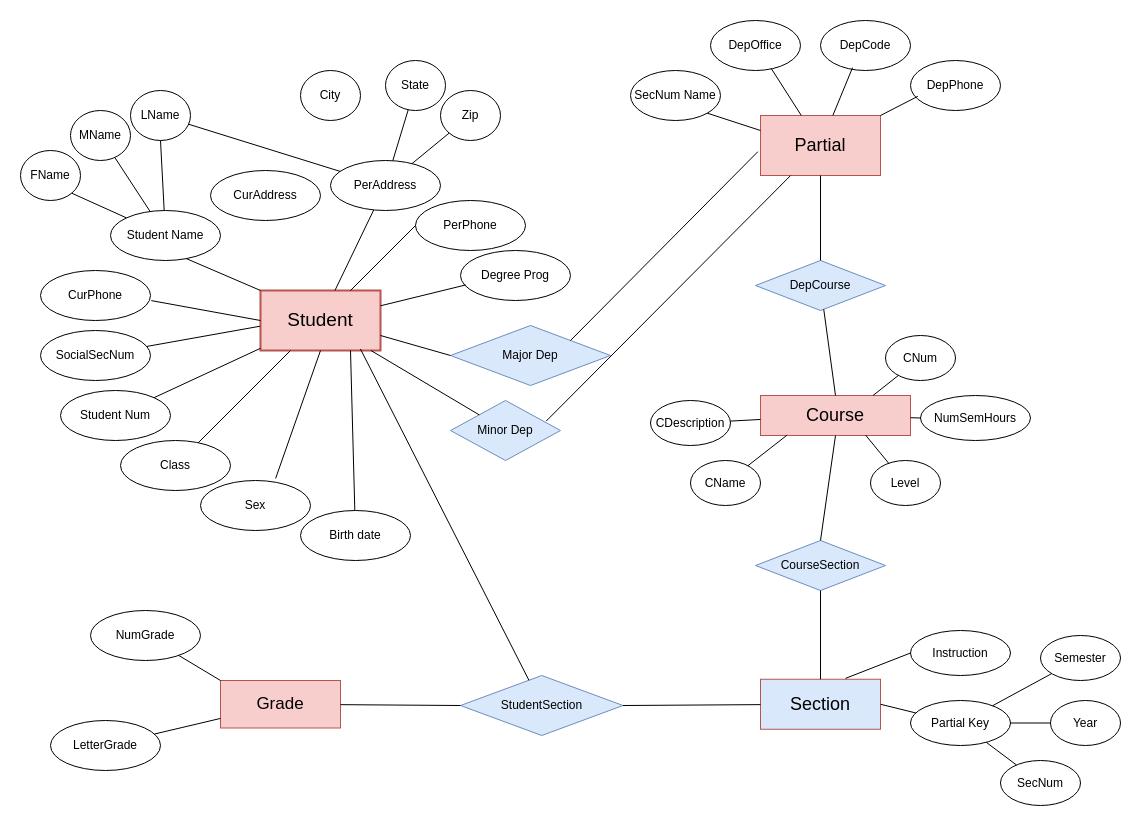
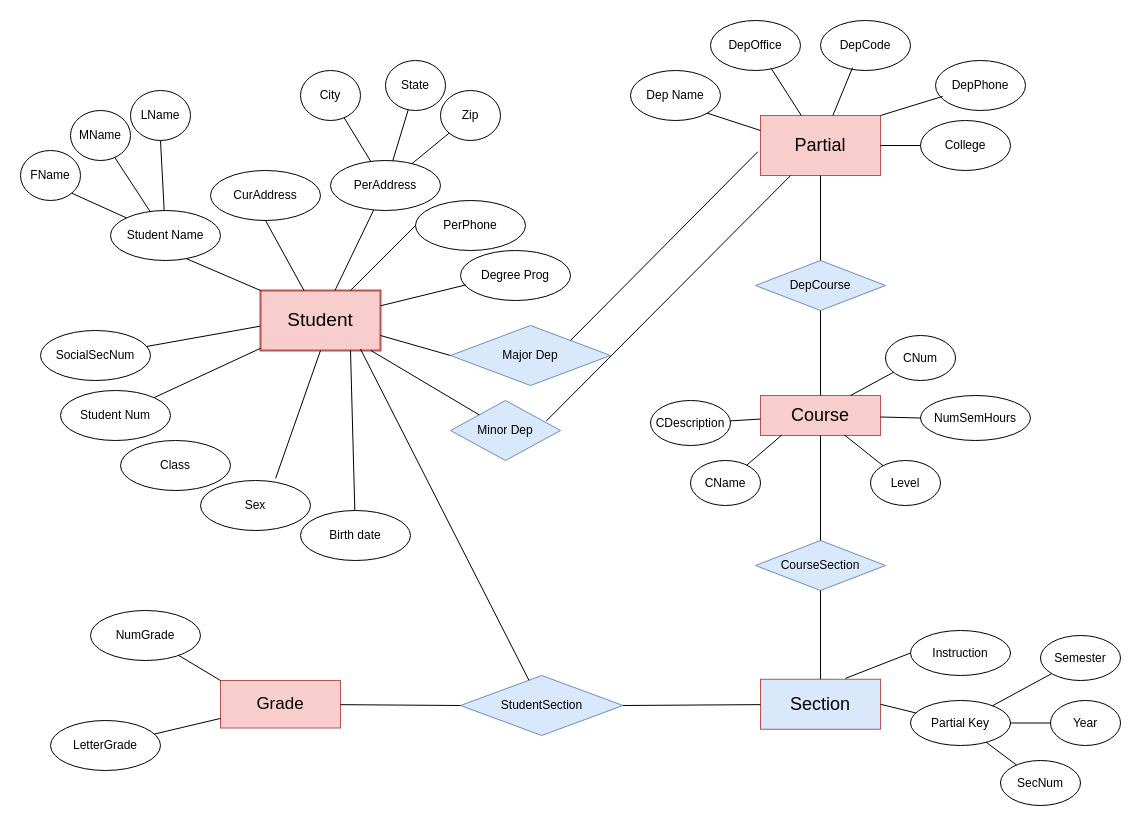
(956, 86) -> (981, 86)
(676, 96) -> (676, 96)
none -> (901, 146)
none -> (966, 146)
(264, 148) -> (358, 140)
none -> (285, 256)
(96, 296) -> none
(206, 311) -> none
(244, 397) -> none
(836, 416) -> (821, 416)
